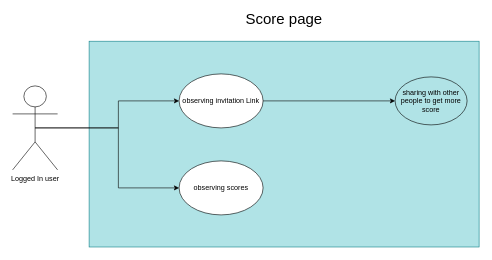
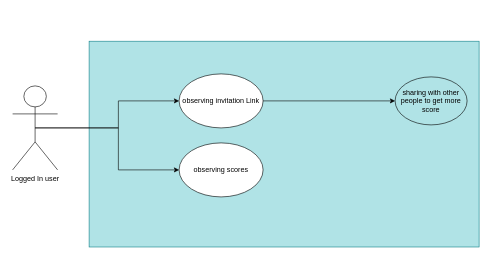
(284, 18) -> none
(221, 188) -> (221, 170)
